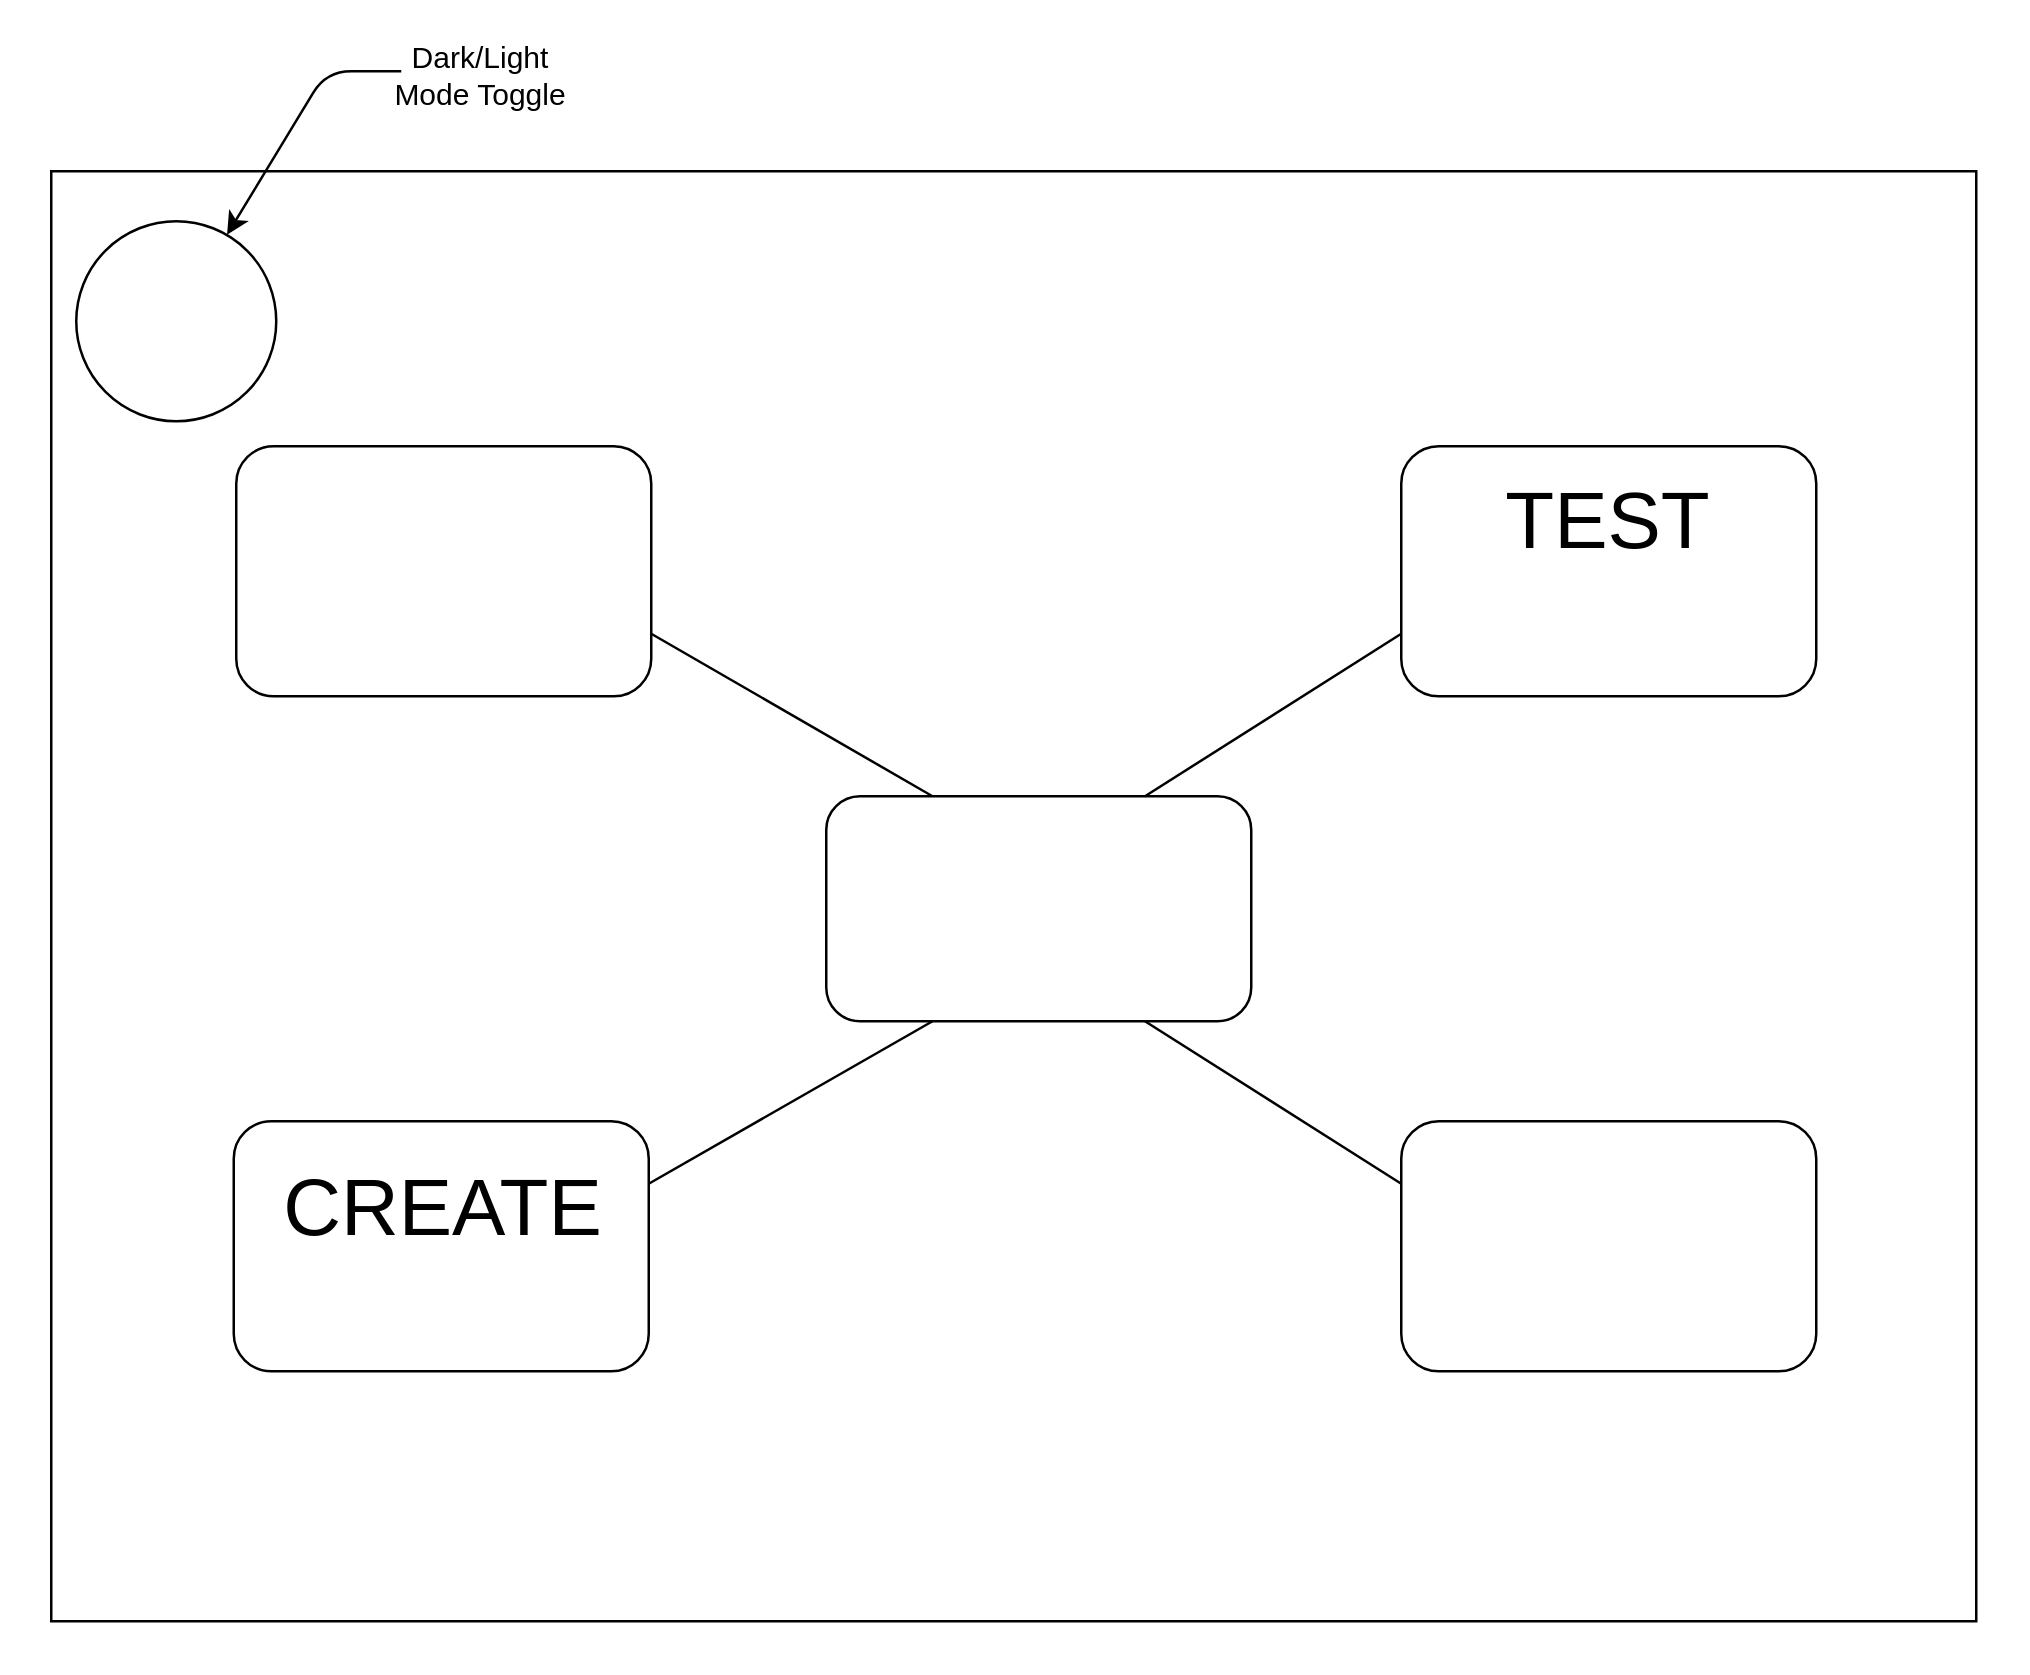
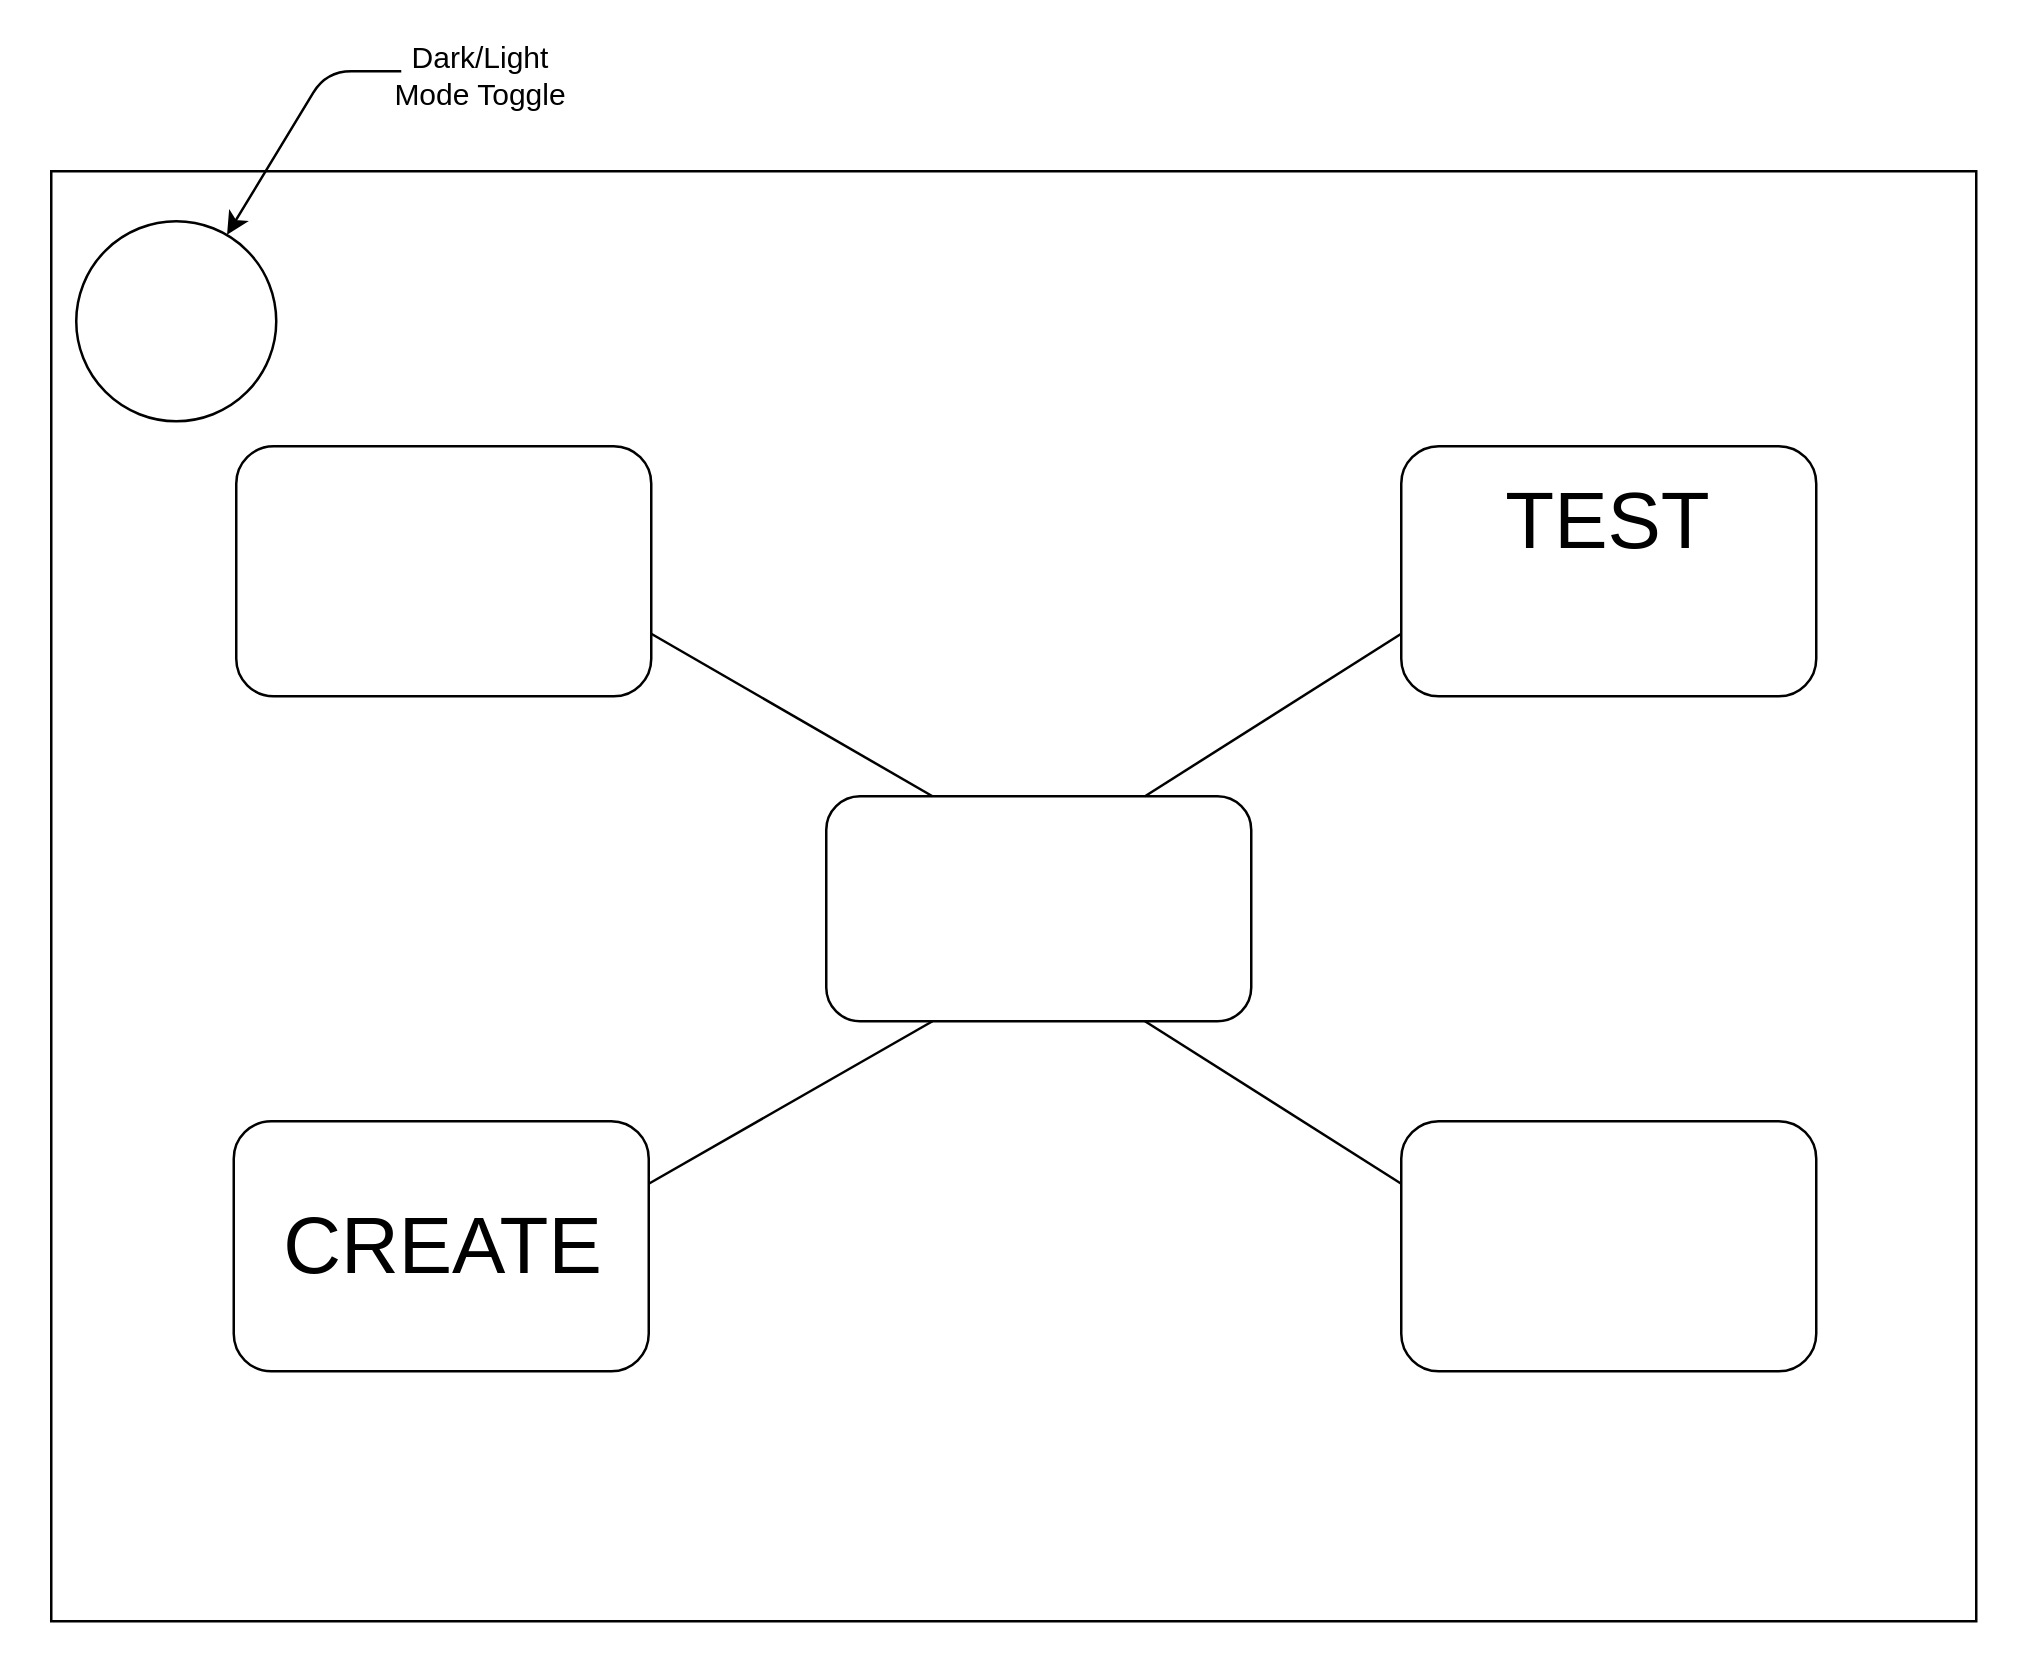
(444, 1209) -> (444, 1246)
